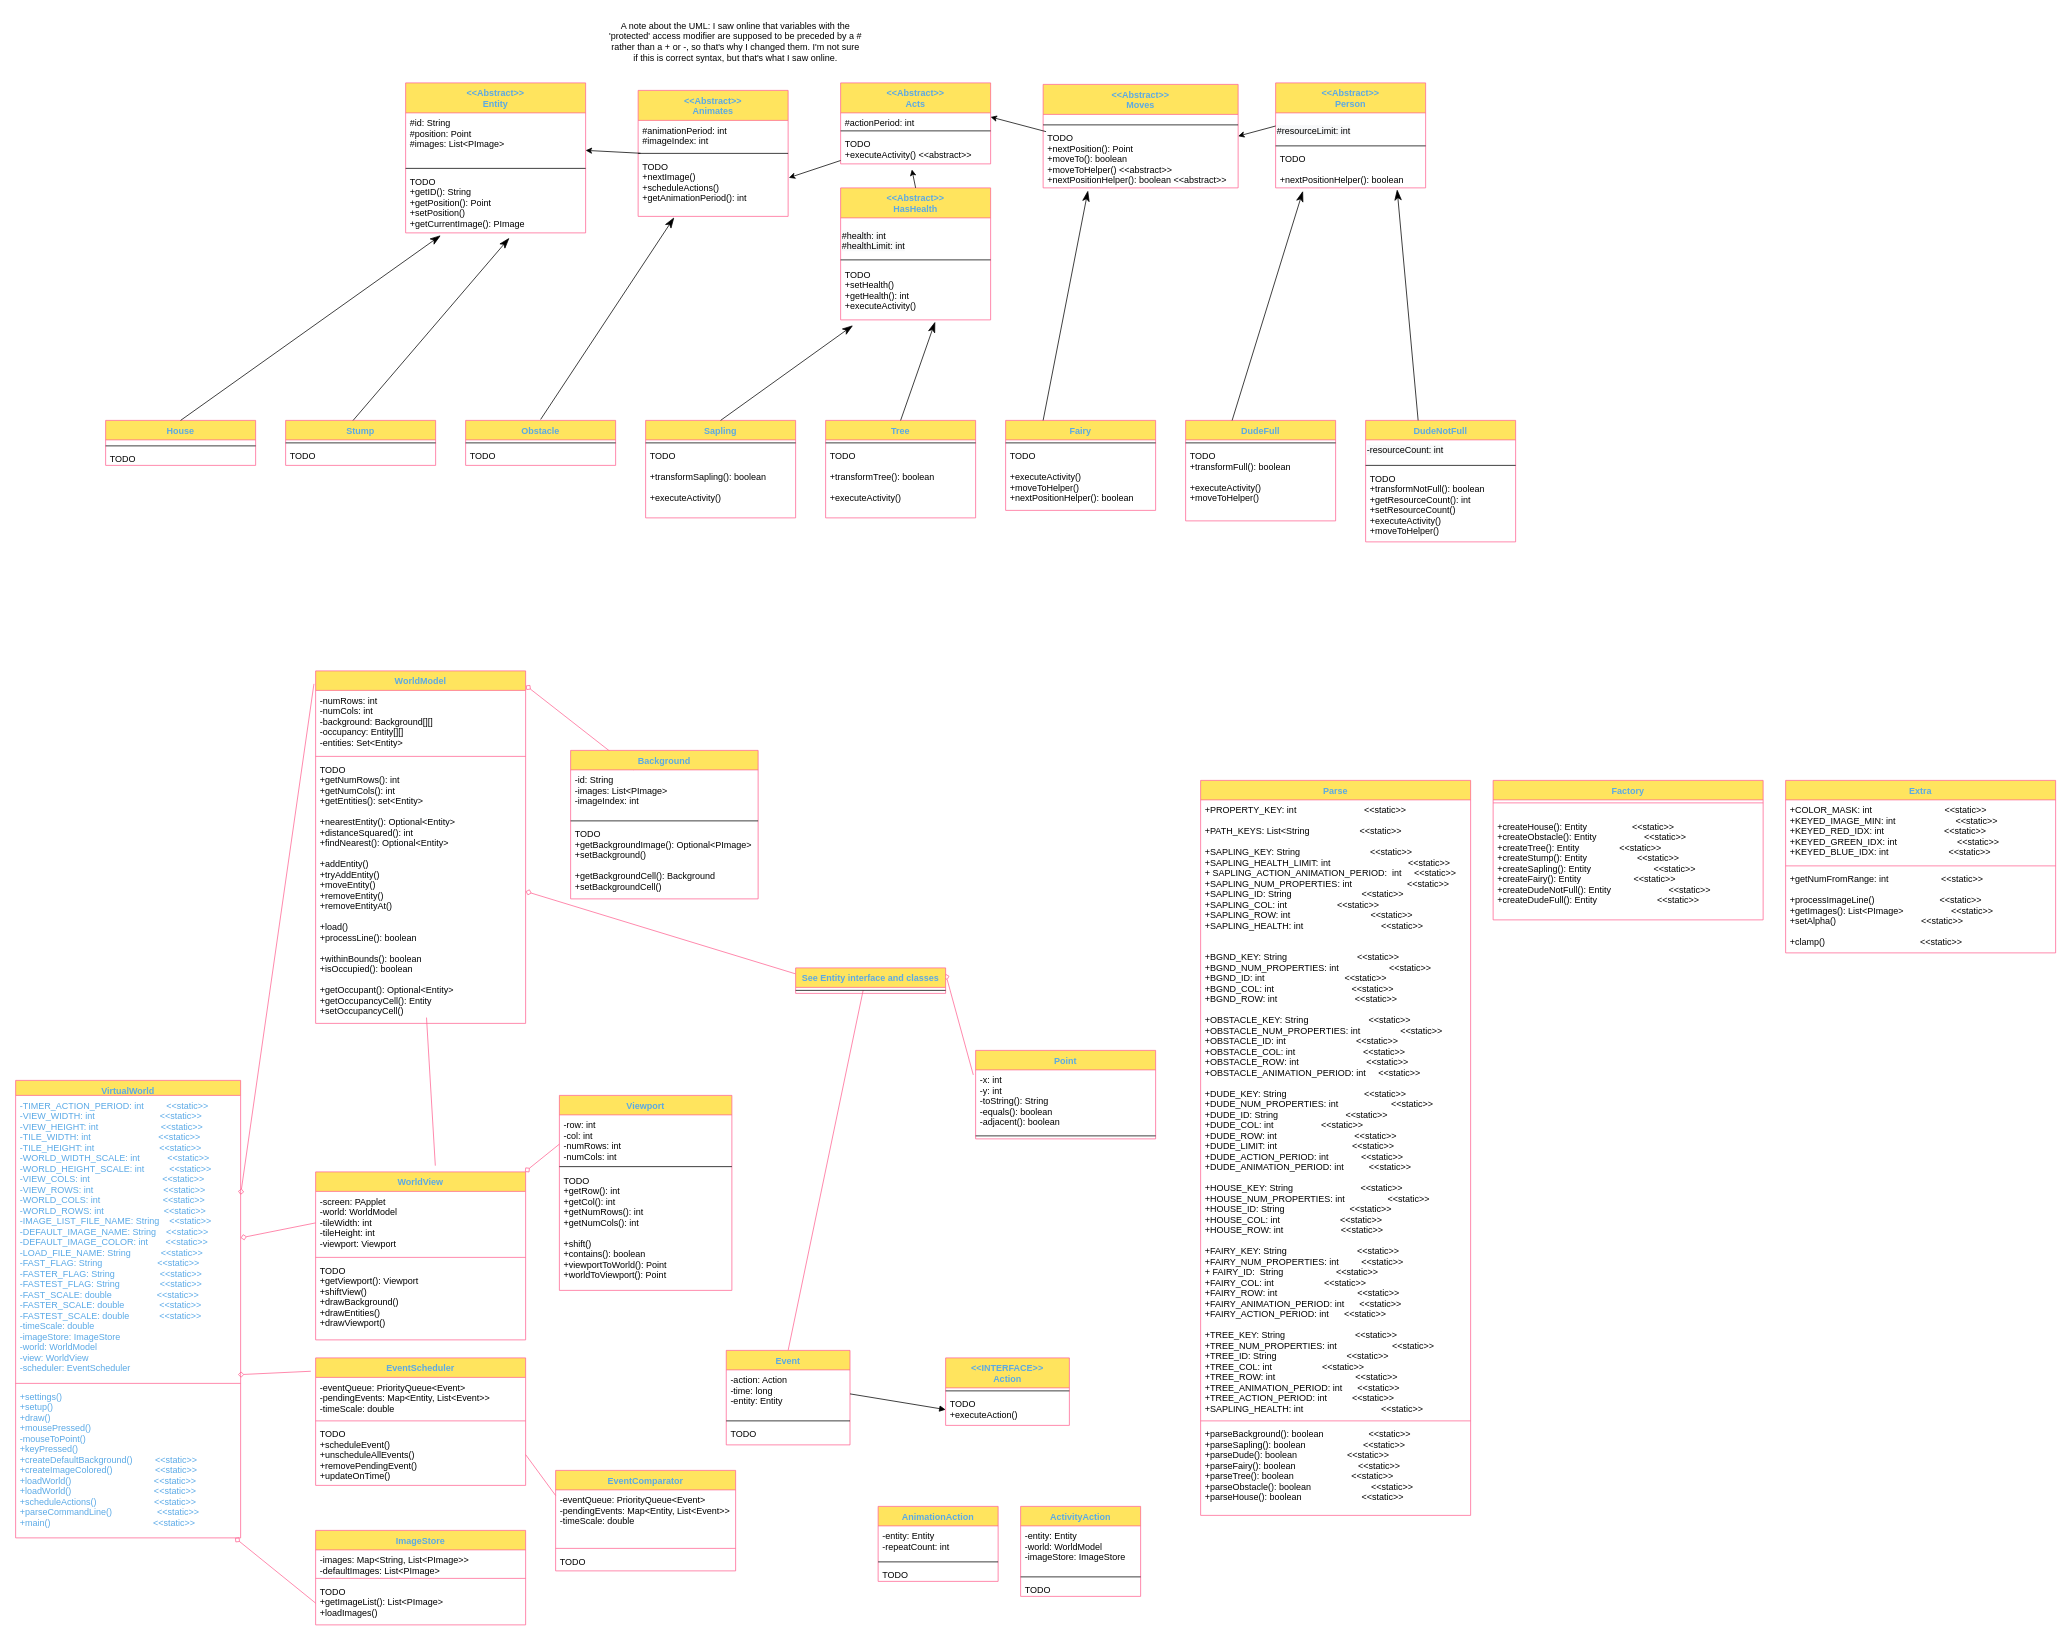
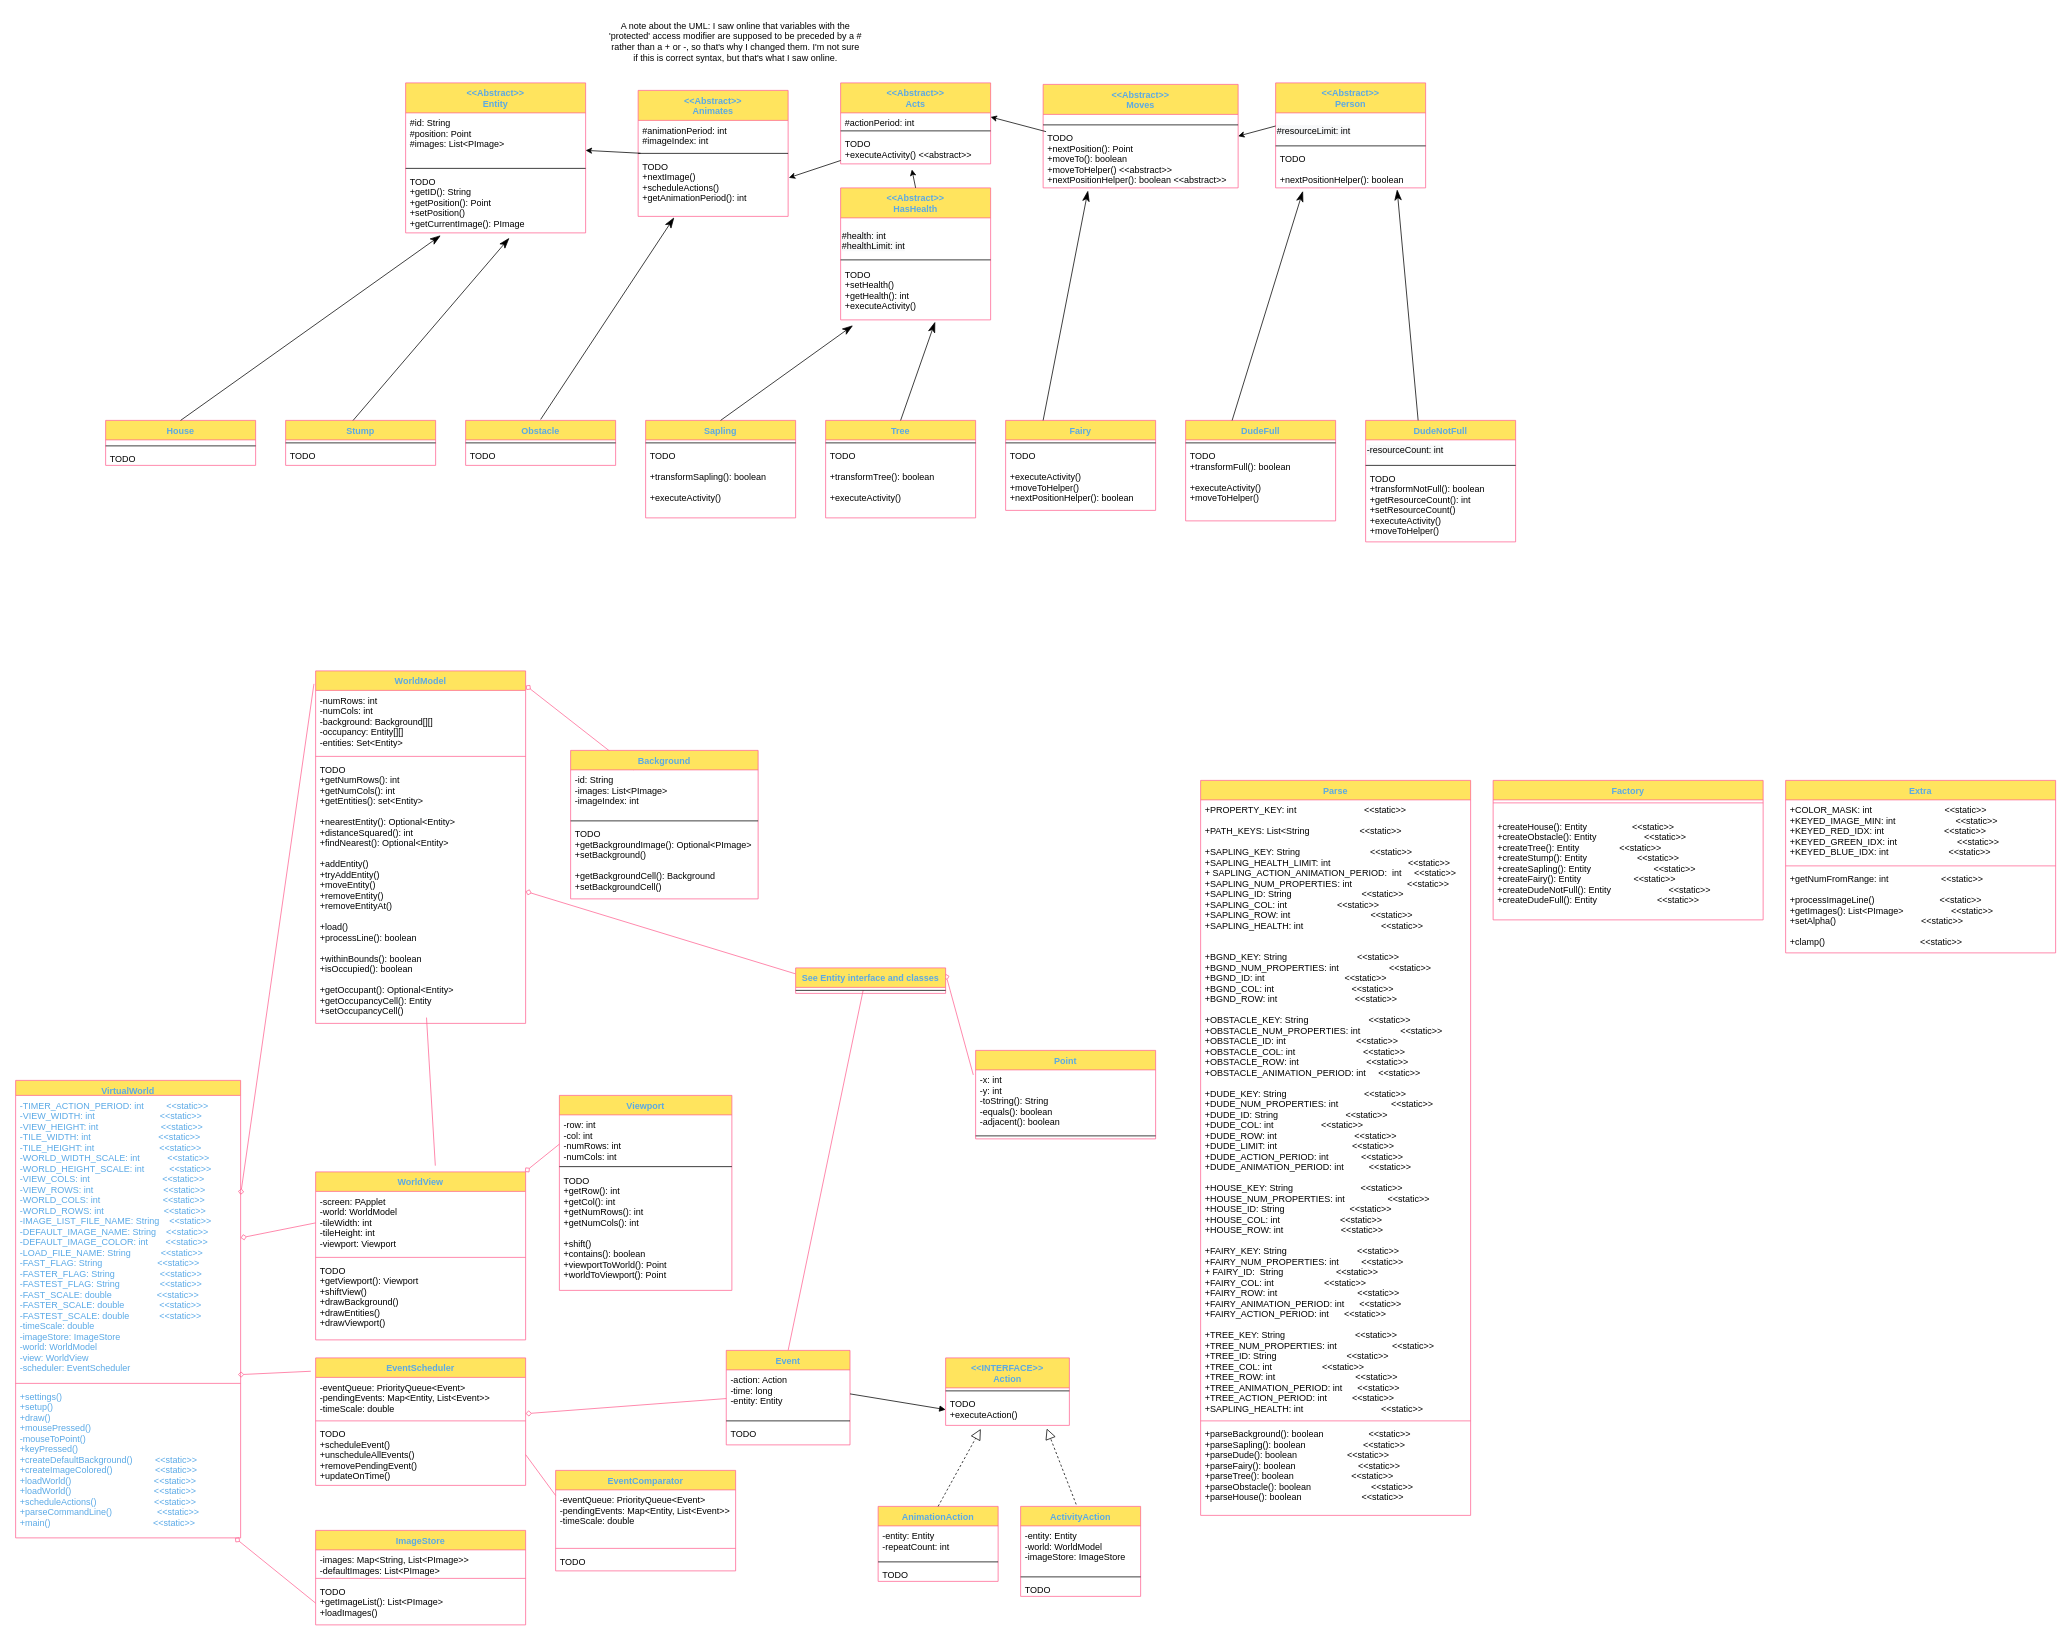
none -> (627, 1406)
none -> (1063, 1471)
none -> (956, 1473)
